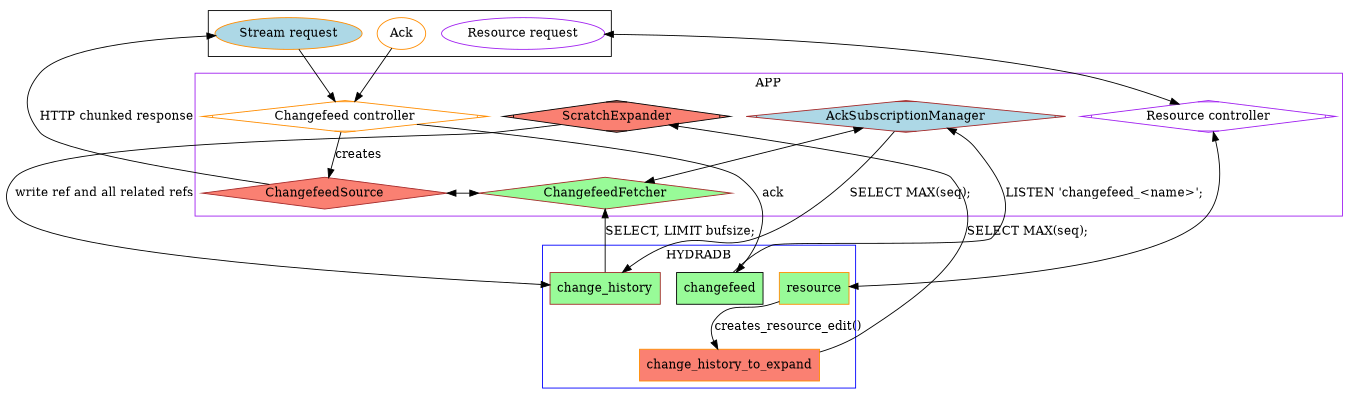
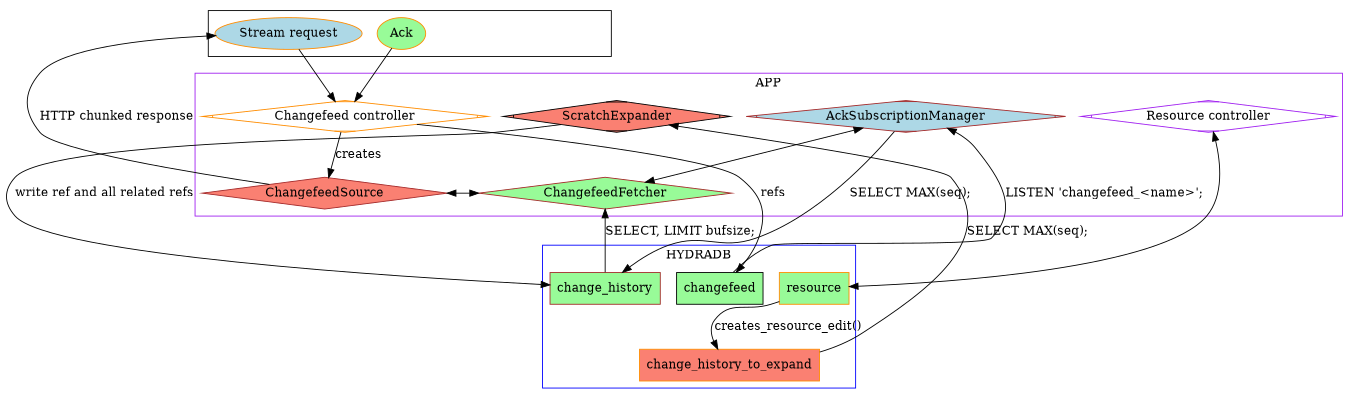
(401, 34) -> (401, 34)
(523, 34) -> none
(773, 193) -> (773, 193)
